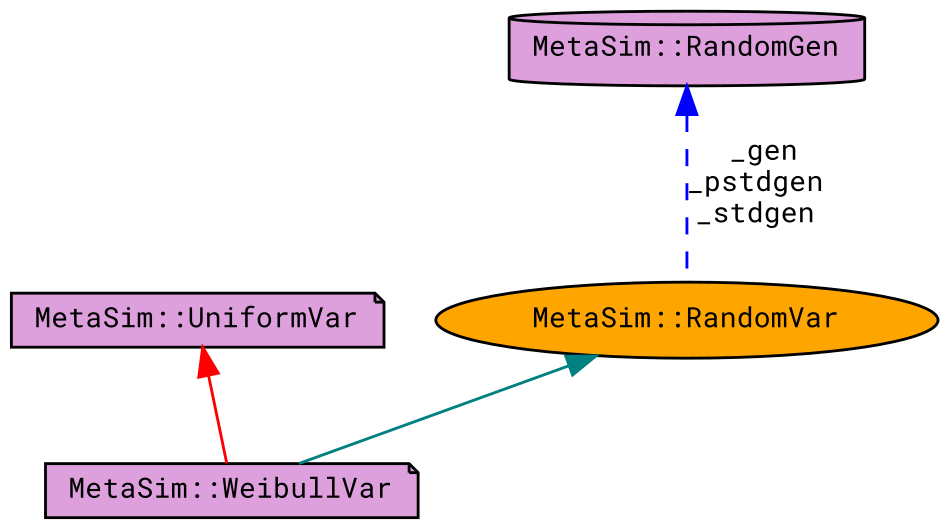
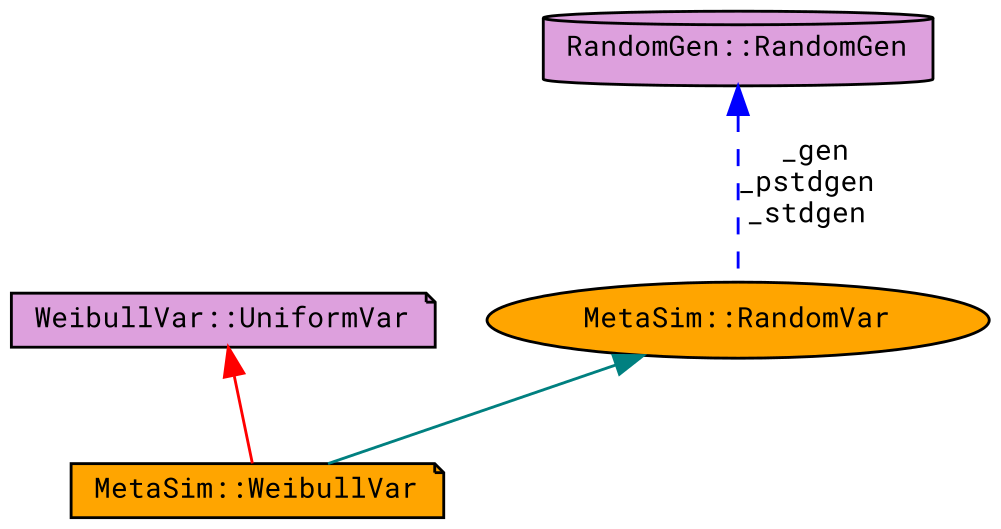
(687, 49) -> (738, 49)
(198, 320) -> (223, 320)
(232, 491) -> (257, 491)
